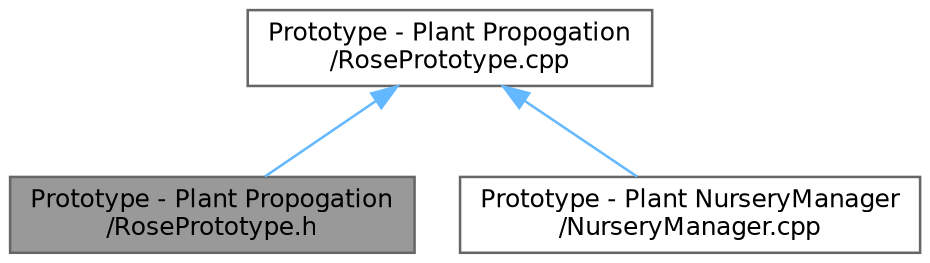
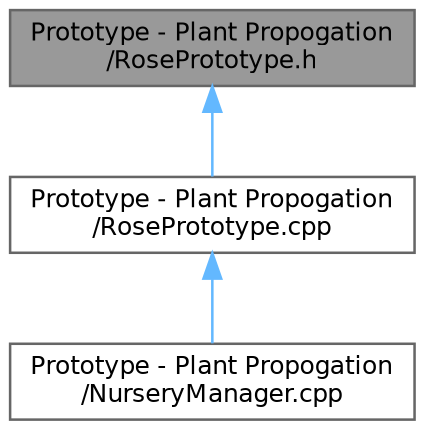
(320, 139) -> (212, 144)
(690, 215) -> (212, 382)
